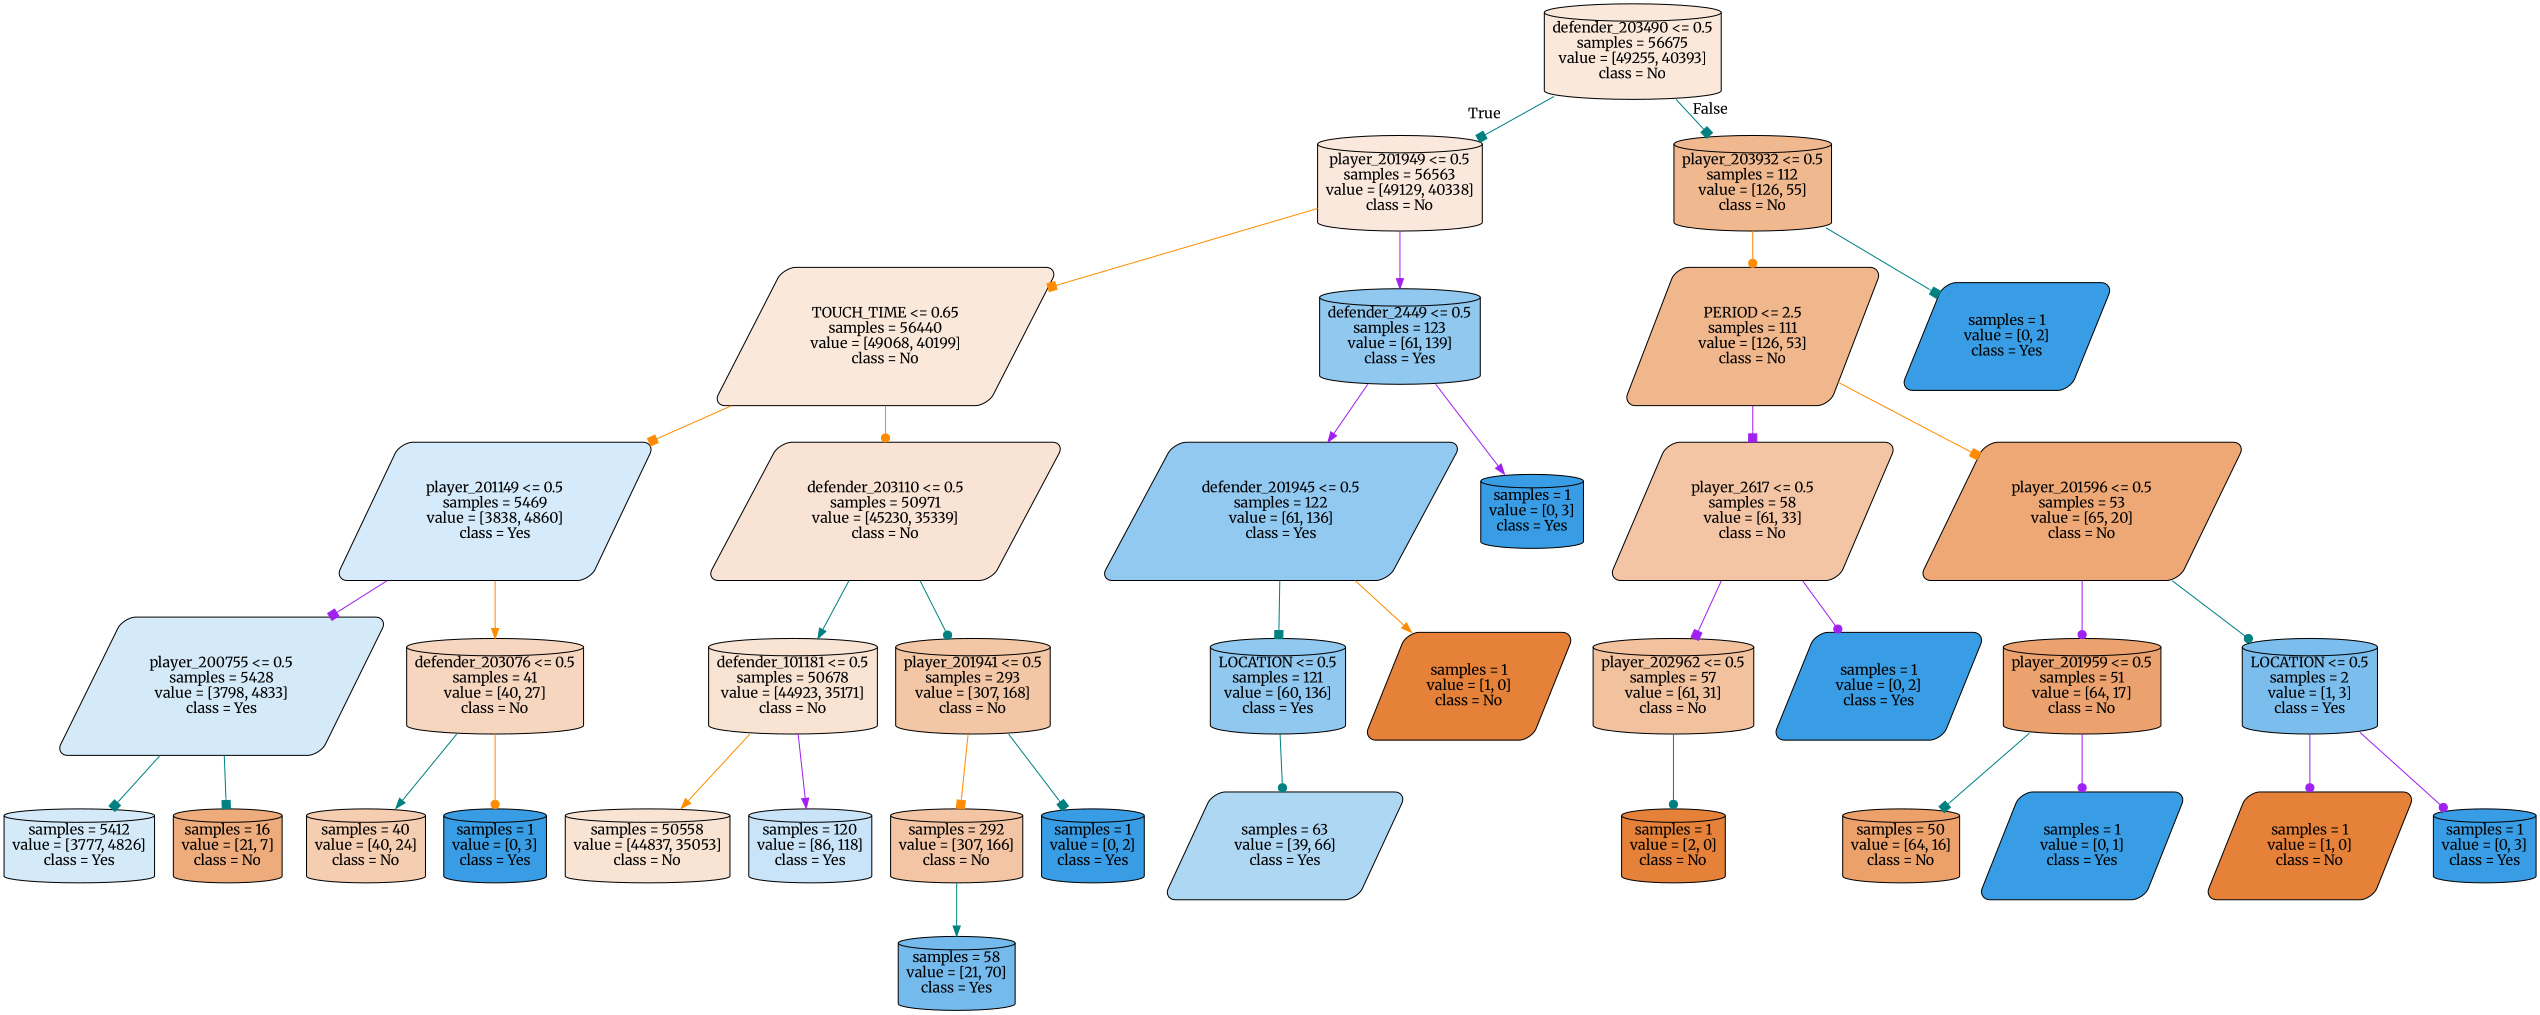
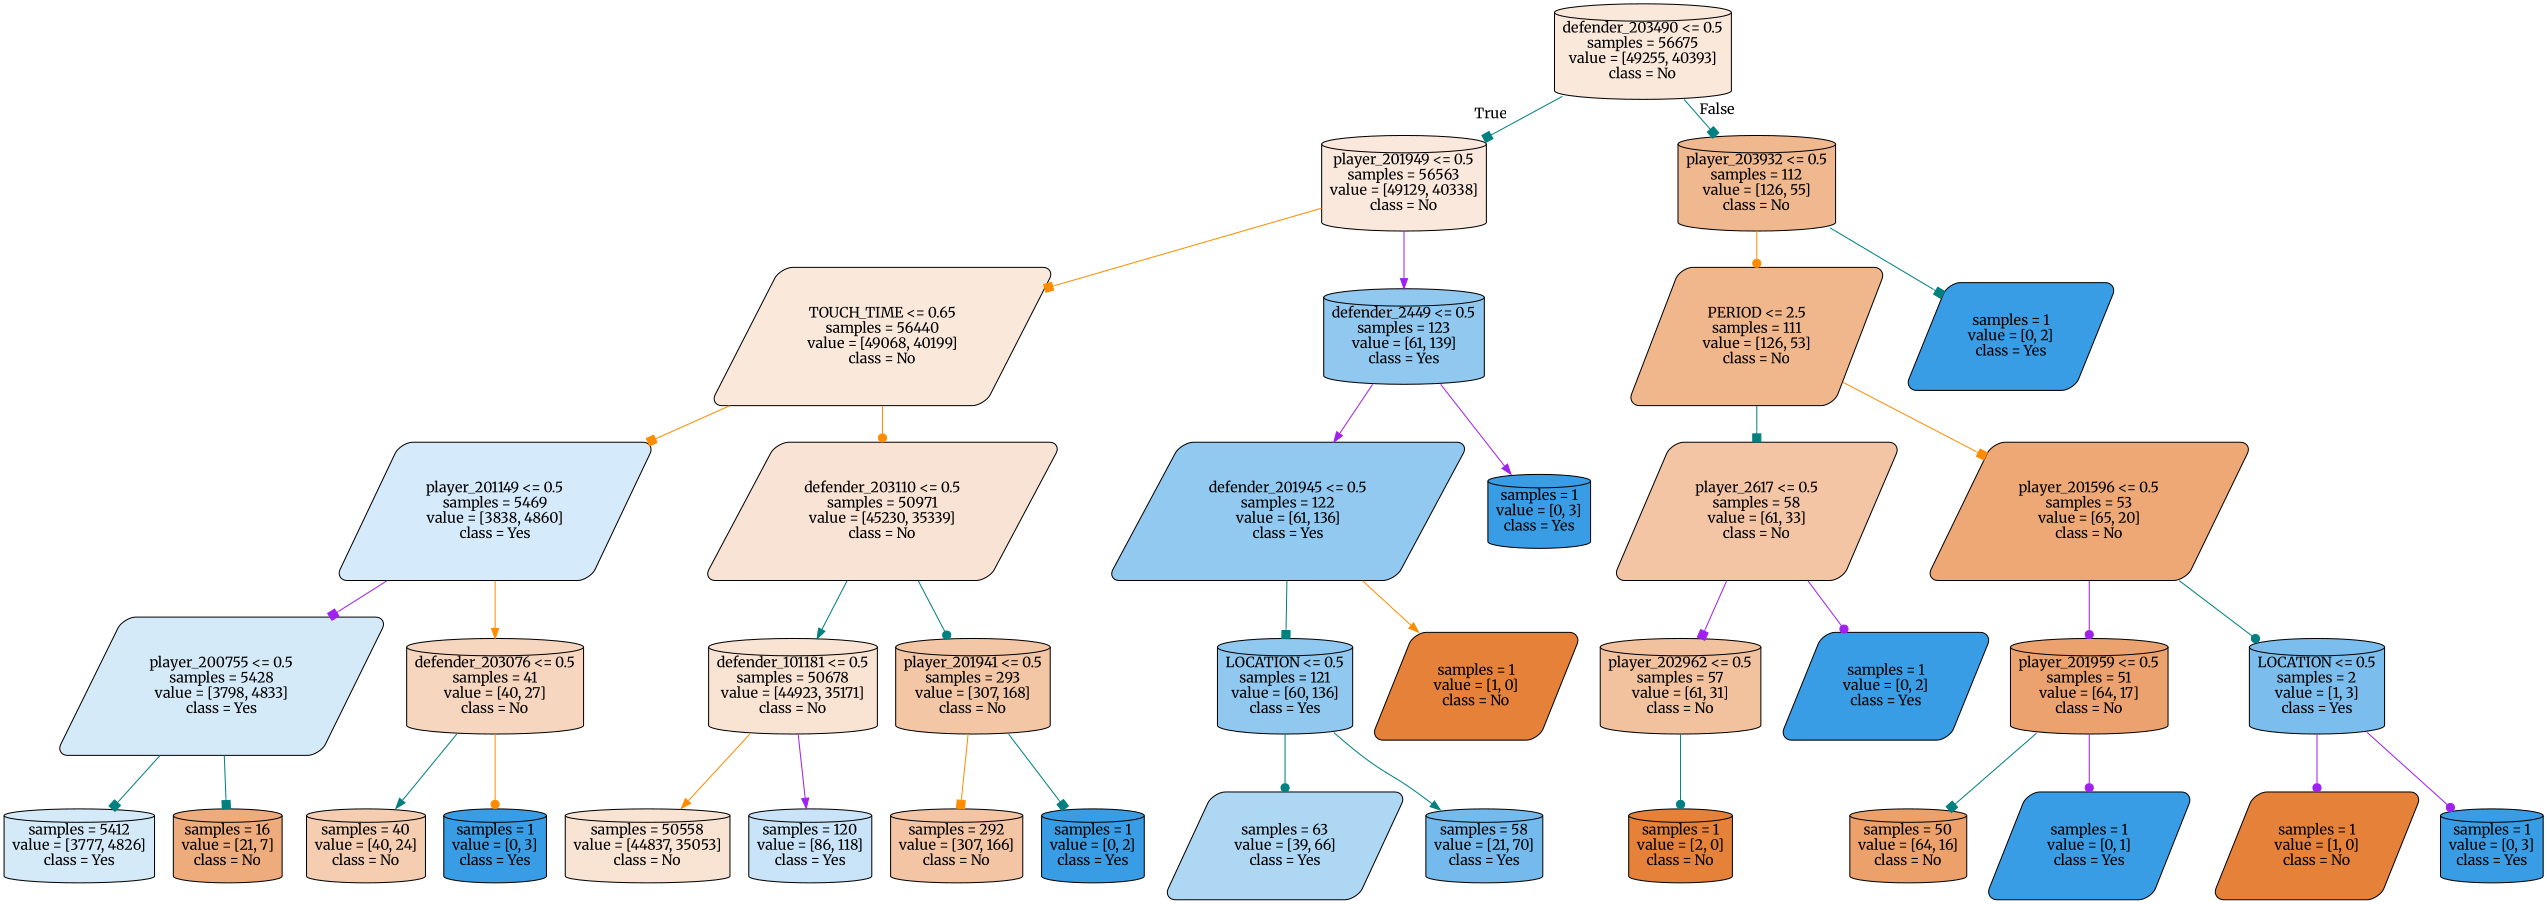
(1753, 419) -> (1757, 419)
(957, 904) -> (1382, 770)
